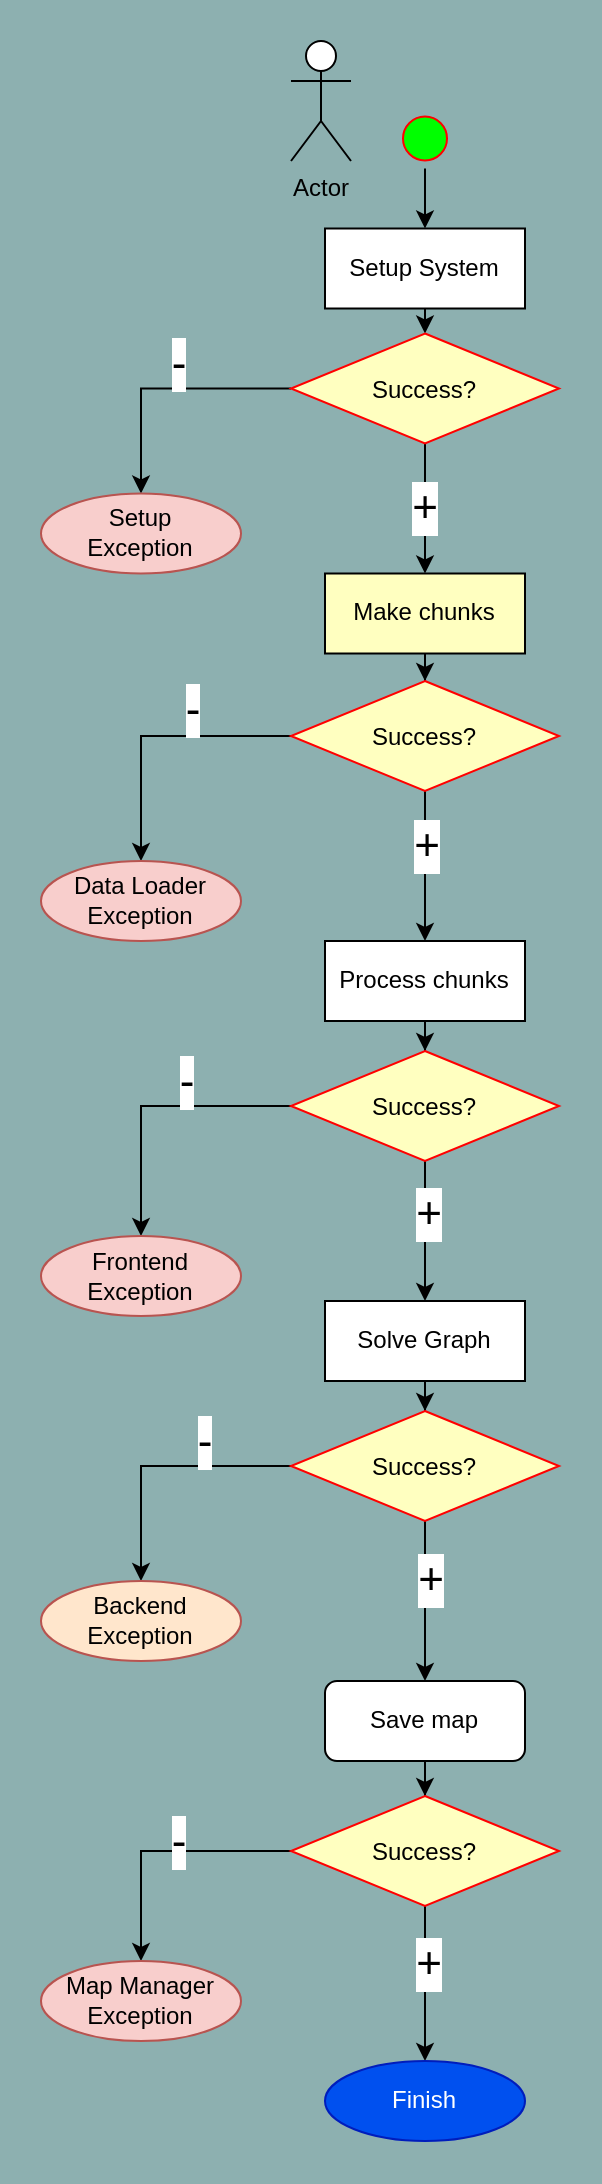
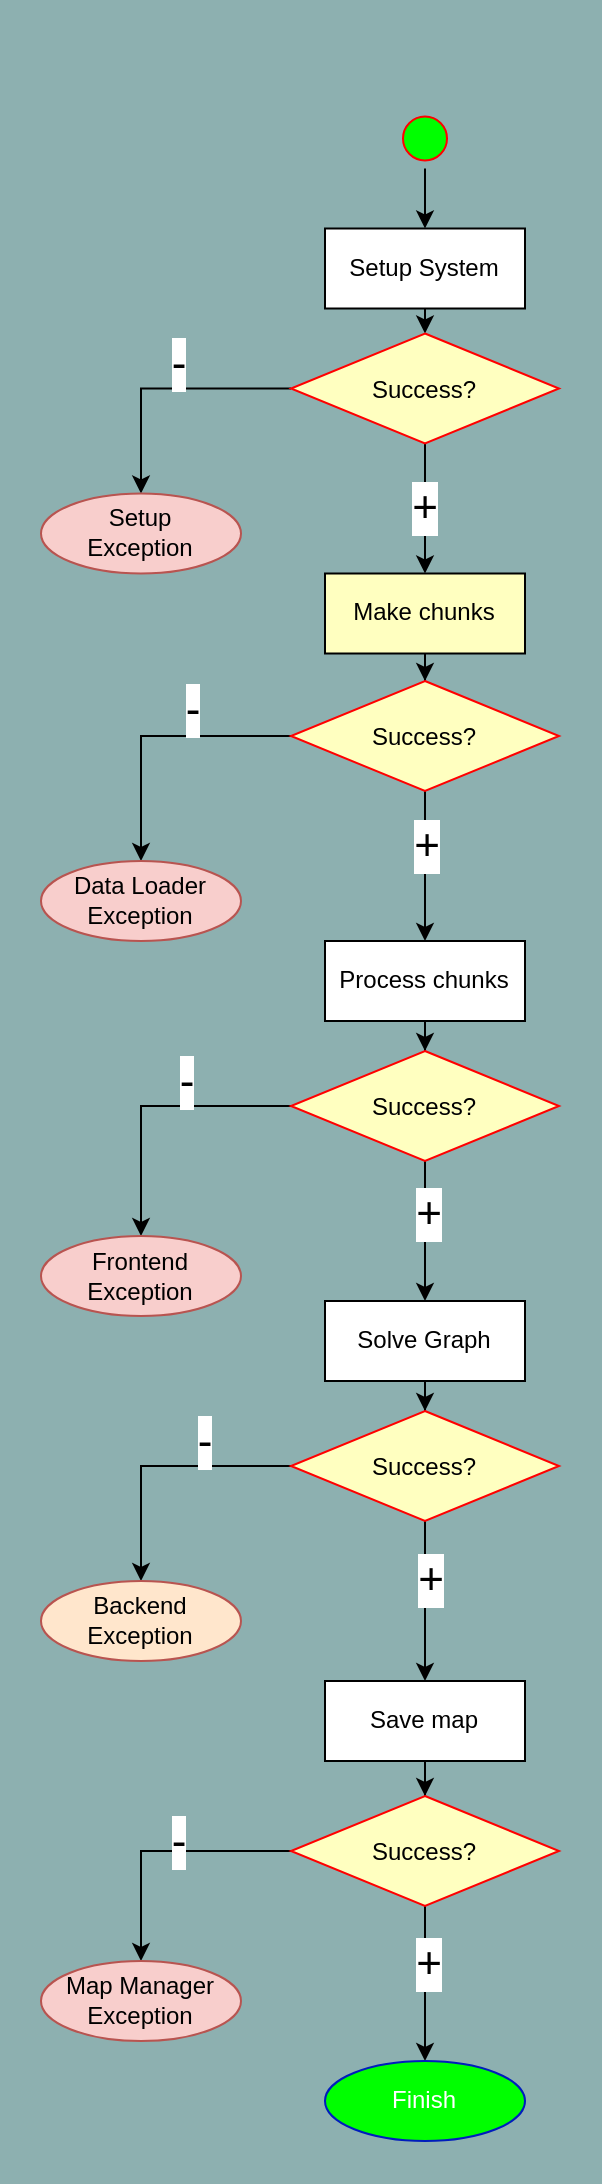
(321, 101) -> none
(425, 1721) -> (425, 1721)
(425, 2101) -> (425, 2101)
